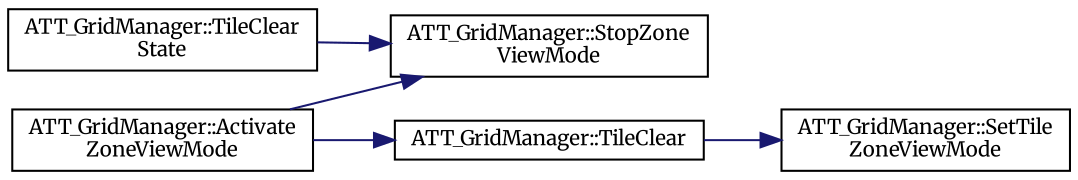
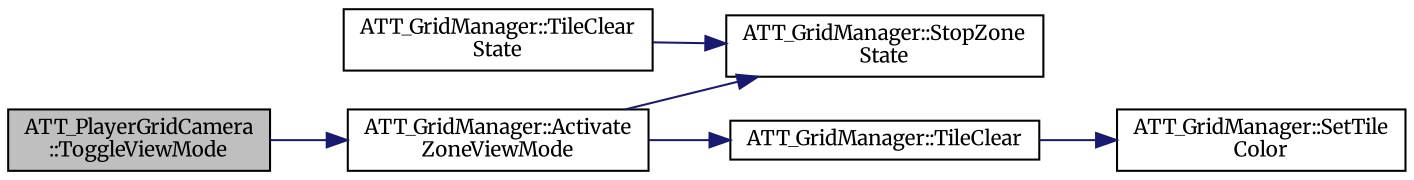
(549, 46) -> (885, 46)
none -> (139, 140)
(926, 140) -> (1261, 140)
